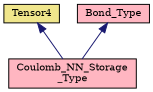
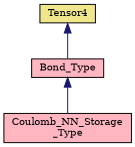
(53, 45) -> (68, 46)
